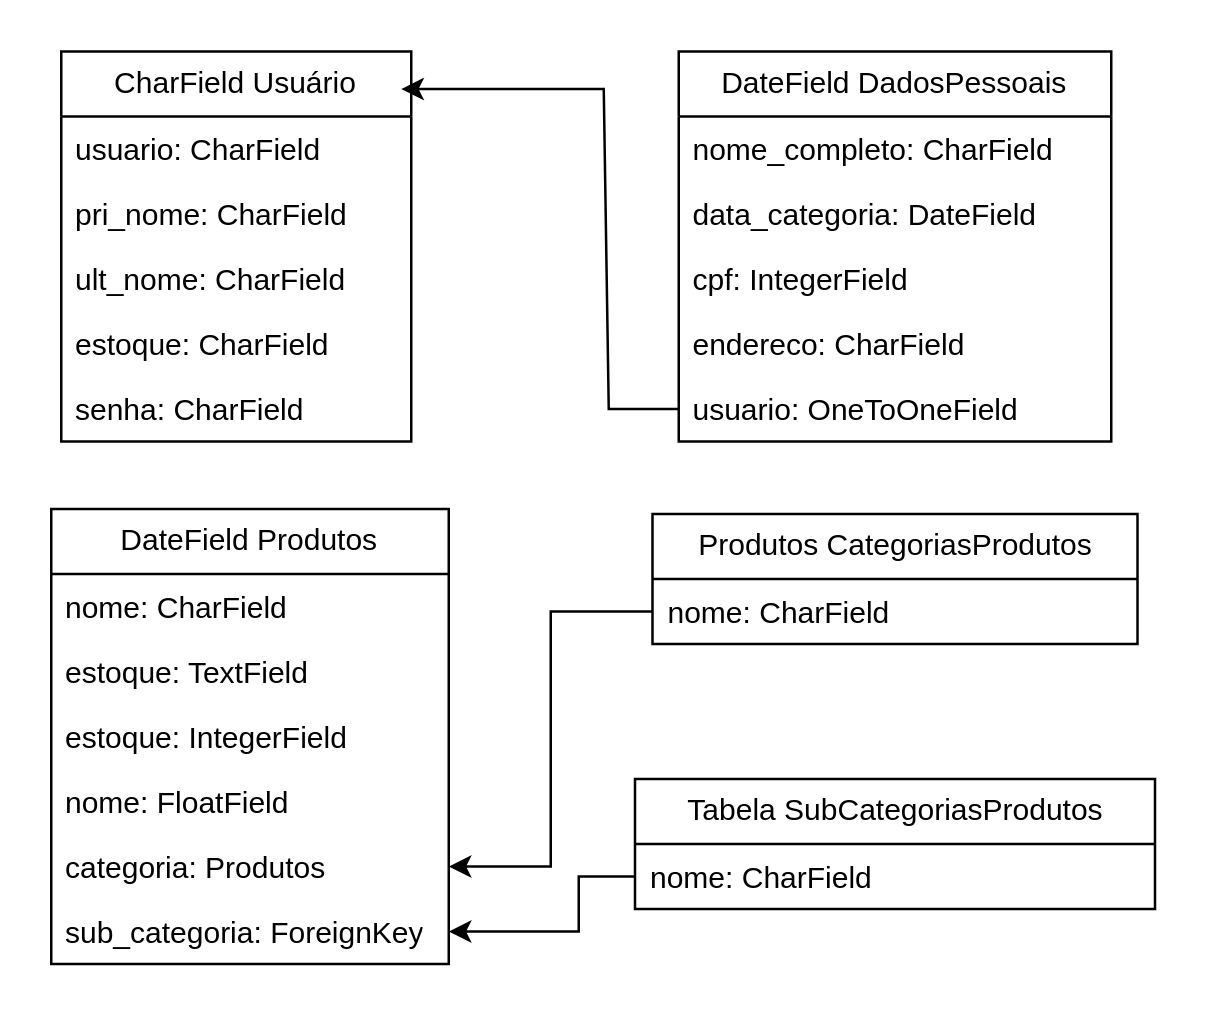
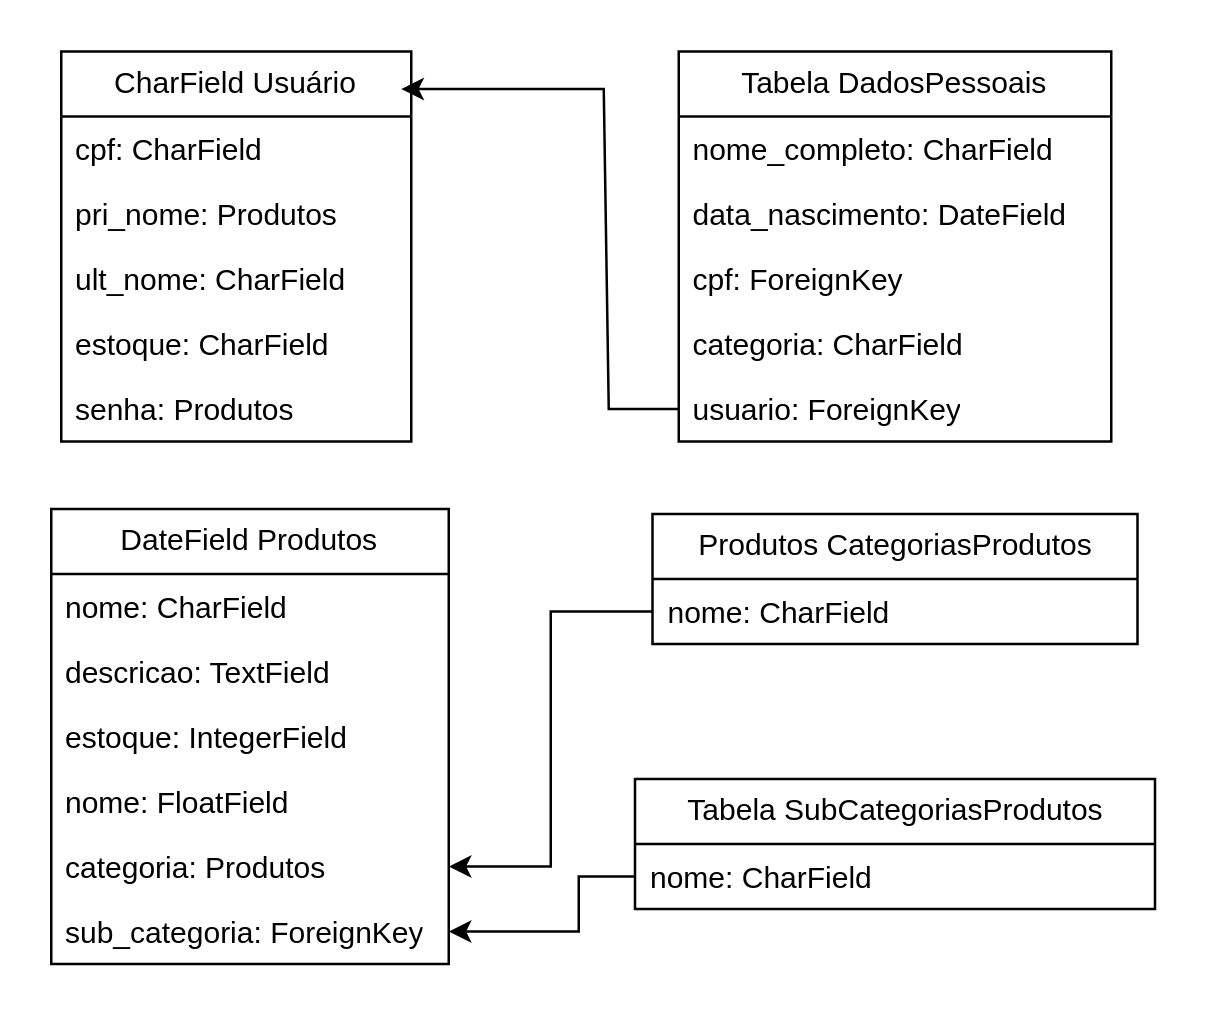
(895, 84) -> (895, 84)
(208, 152) -> (178, 152)
(216, 217) -> (216, 217)
(884, 217) -> (893, 217)
(821, 282) -> (808, 282)
(838, 347) -> (842, 347)
(195, 412) -> (194, 412)
(859, 412) -> (838, 412)
(202, 674) -> (215, 674)
